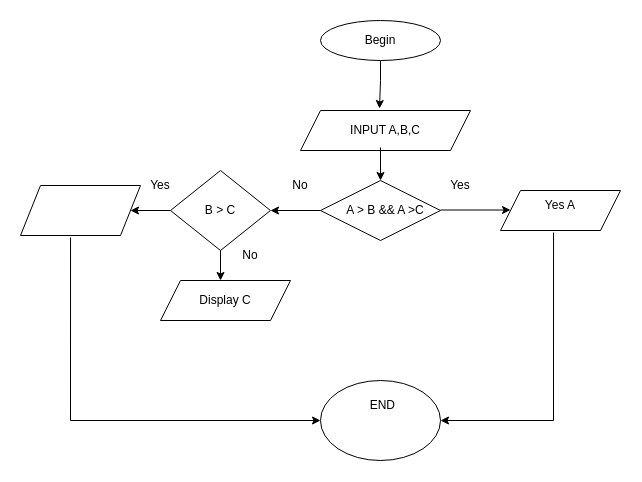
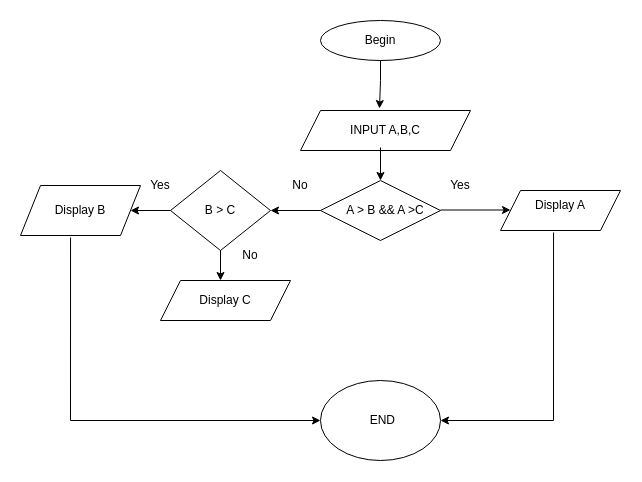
(561, 206) -> (561, 206)
none -> (81, 211)
(385, 406) -> (385, 421)
